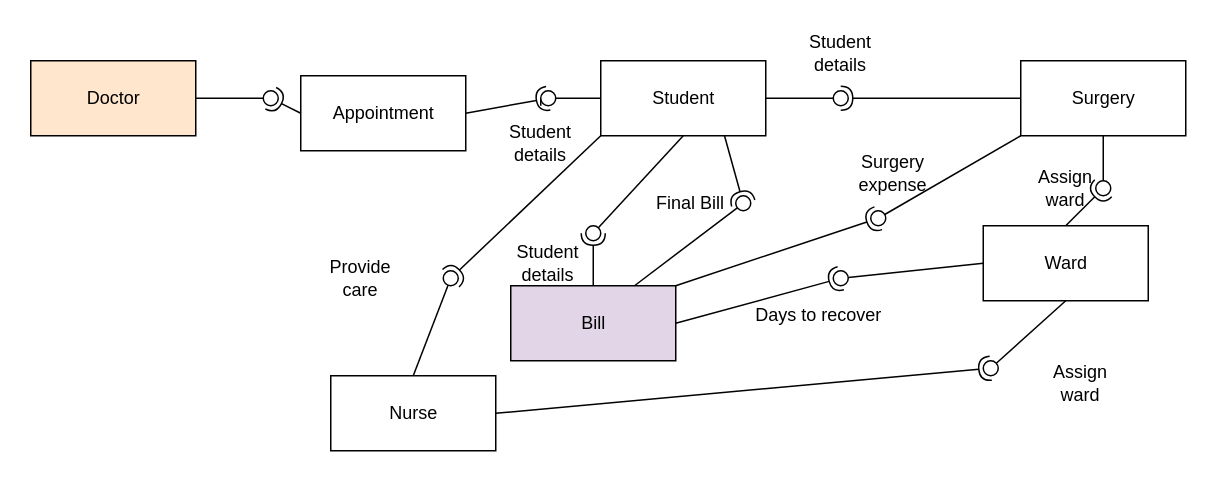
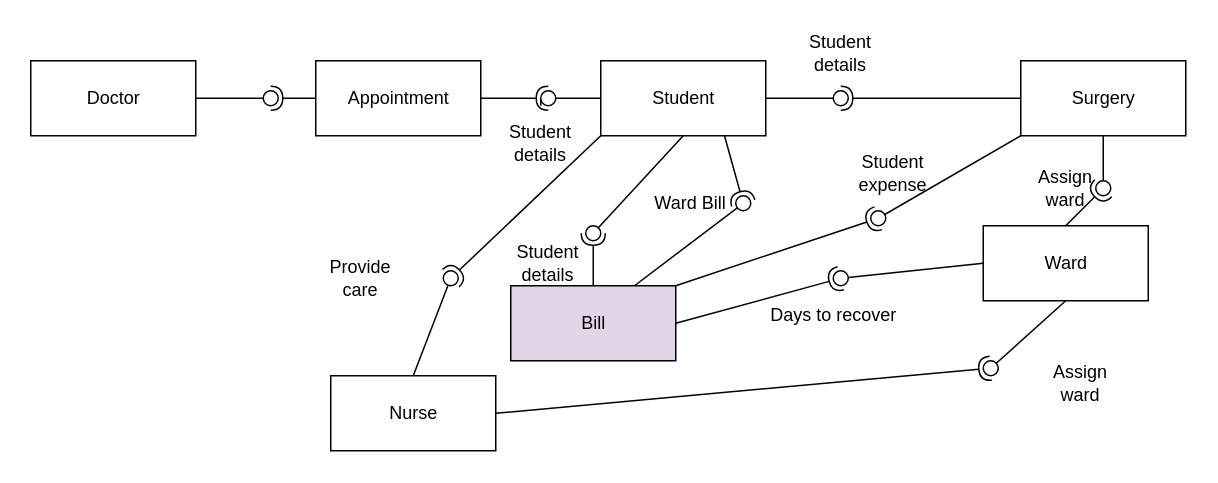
(113, 98) -> (113, 98)
(383, 113) -> (398, 98)
(893, 173) -> (893, 173)
(691, 203) -> (691, 203)
(818, 316) -> (833, 316)
